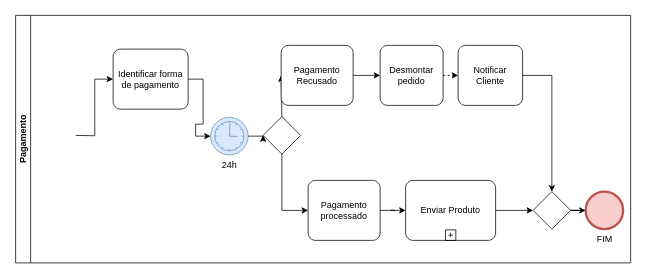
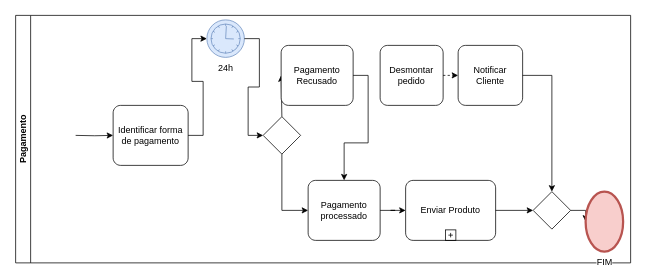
(371, 75) -> (368, 143)
(150, 79) -> (150, 135)
(229, 136) -> (225, 39)
(604, 210) -> (604, 222)
